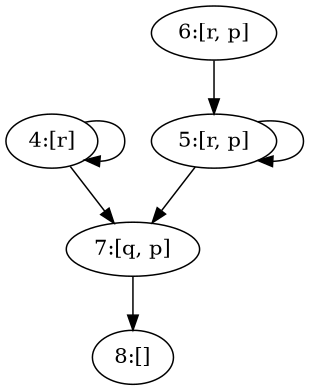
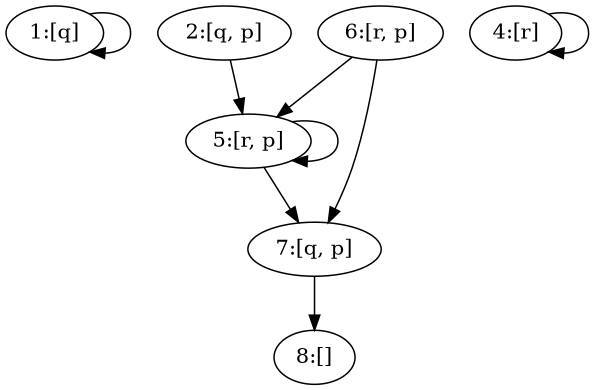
none -> (55, 33)
none -> (224, 33)
(88, 189) -> (361, 136)
